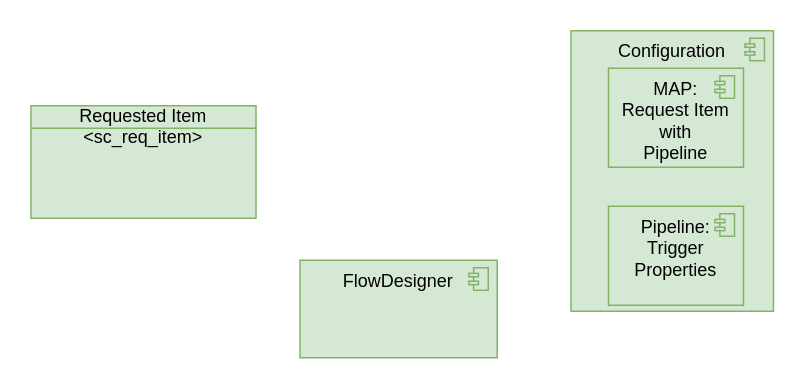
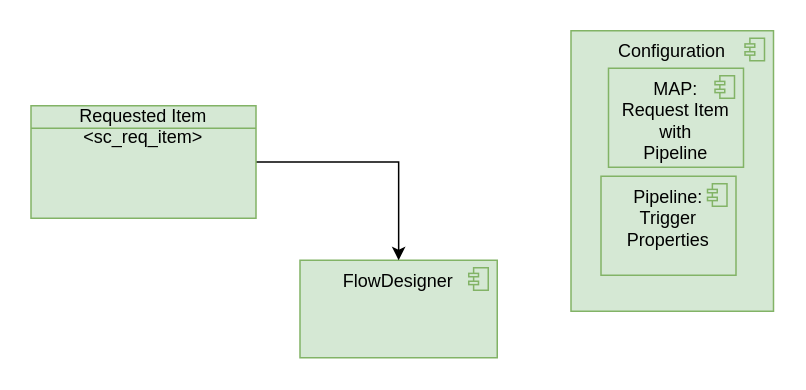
none -> (371, 162)
(676, 256) -> (668, 226)
